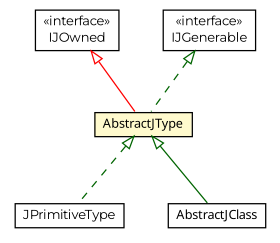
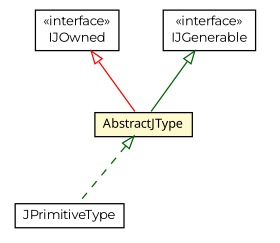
(169, 87) -> (169, 87)
(216, 215) -> none
